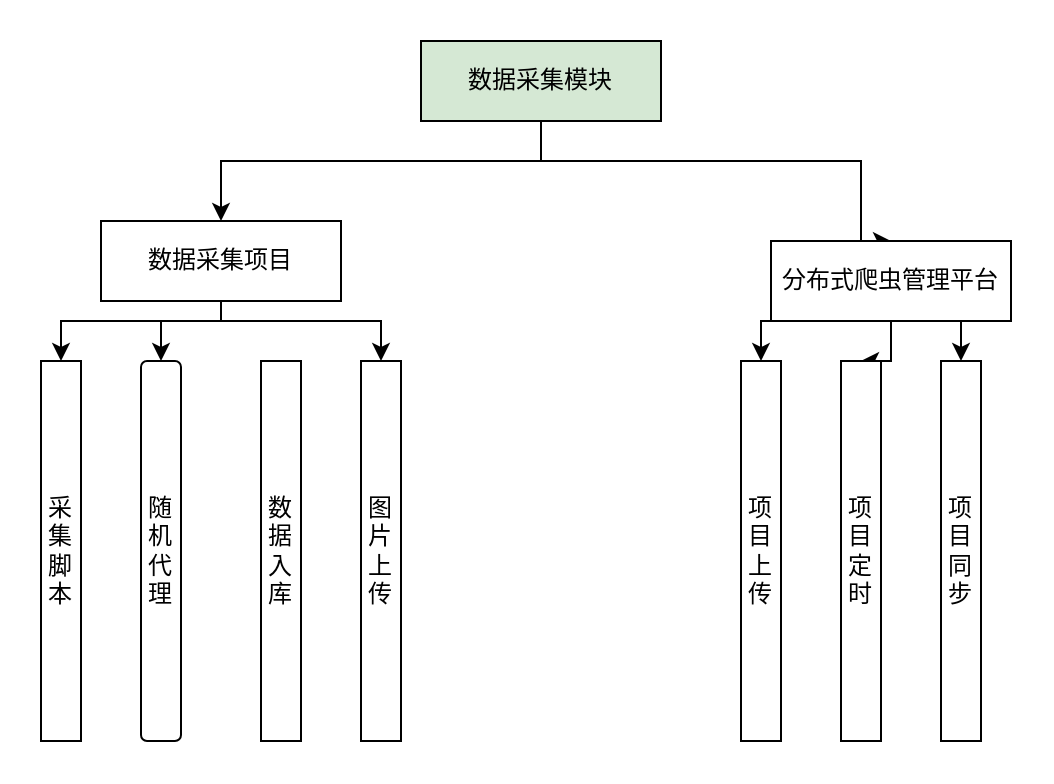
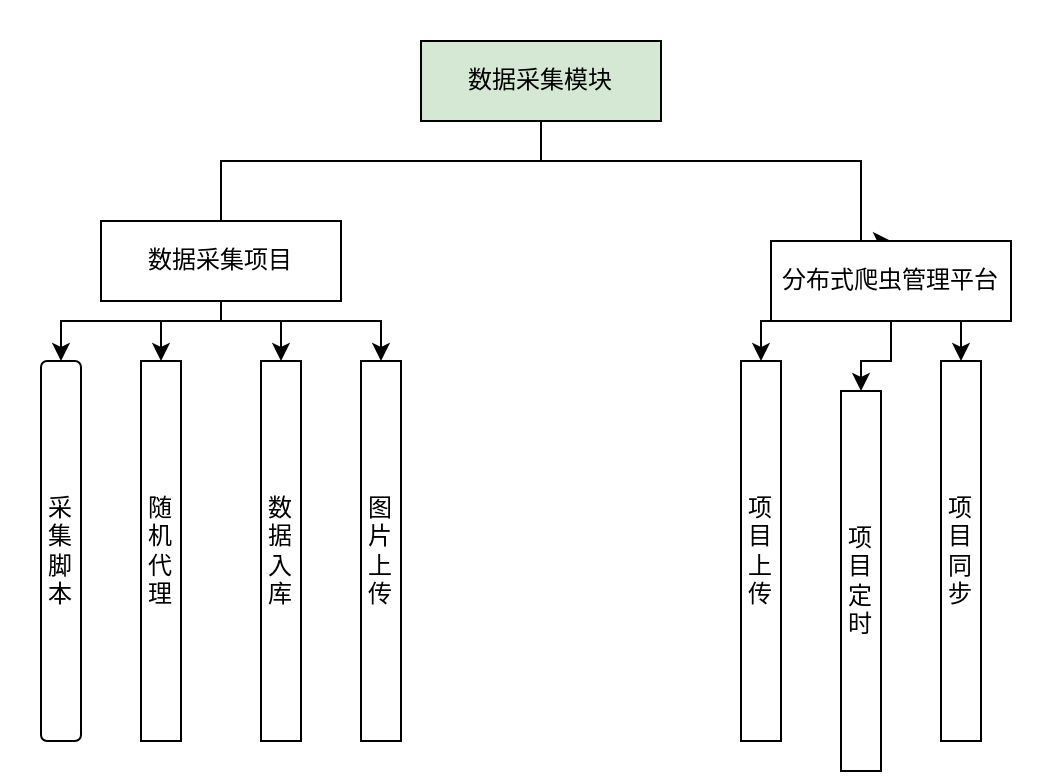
(221, 206) -> (221, 211)
none -> (281, 336)
(61, 551) -> (61, 551)
(161, 551) -> (161, 551)
(861, 551) -> (861, 581)
